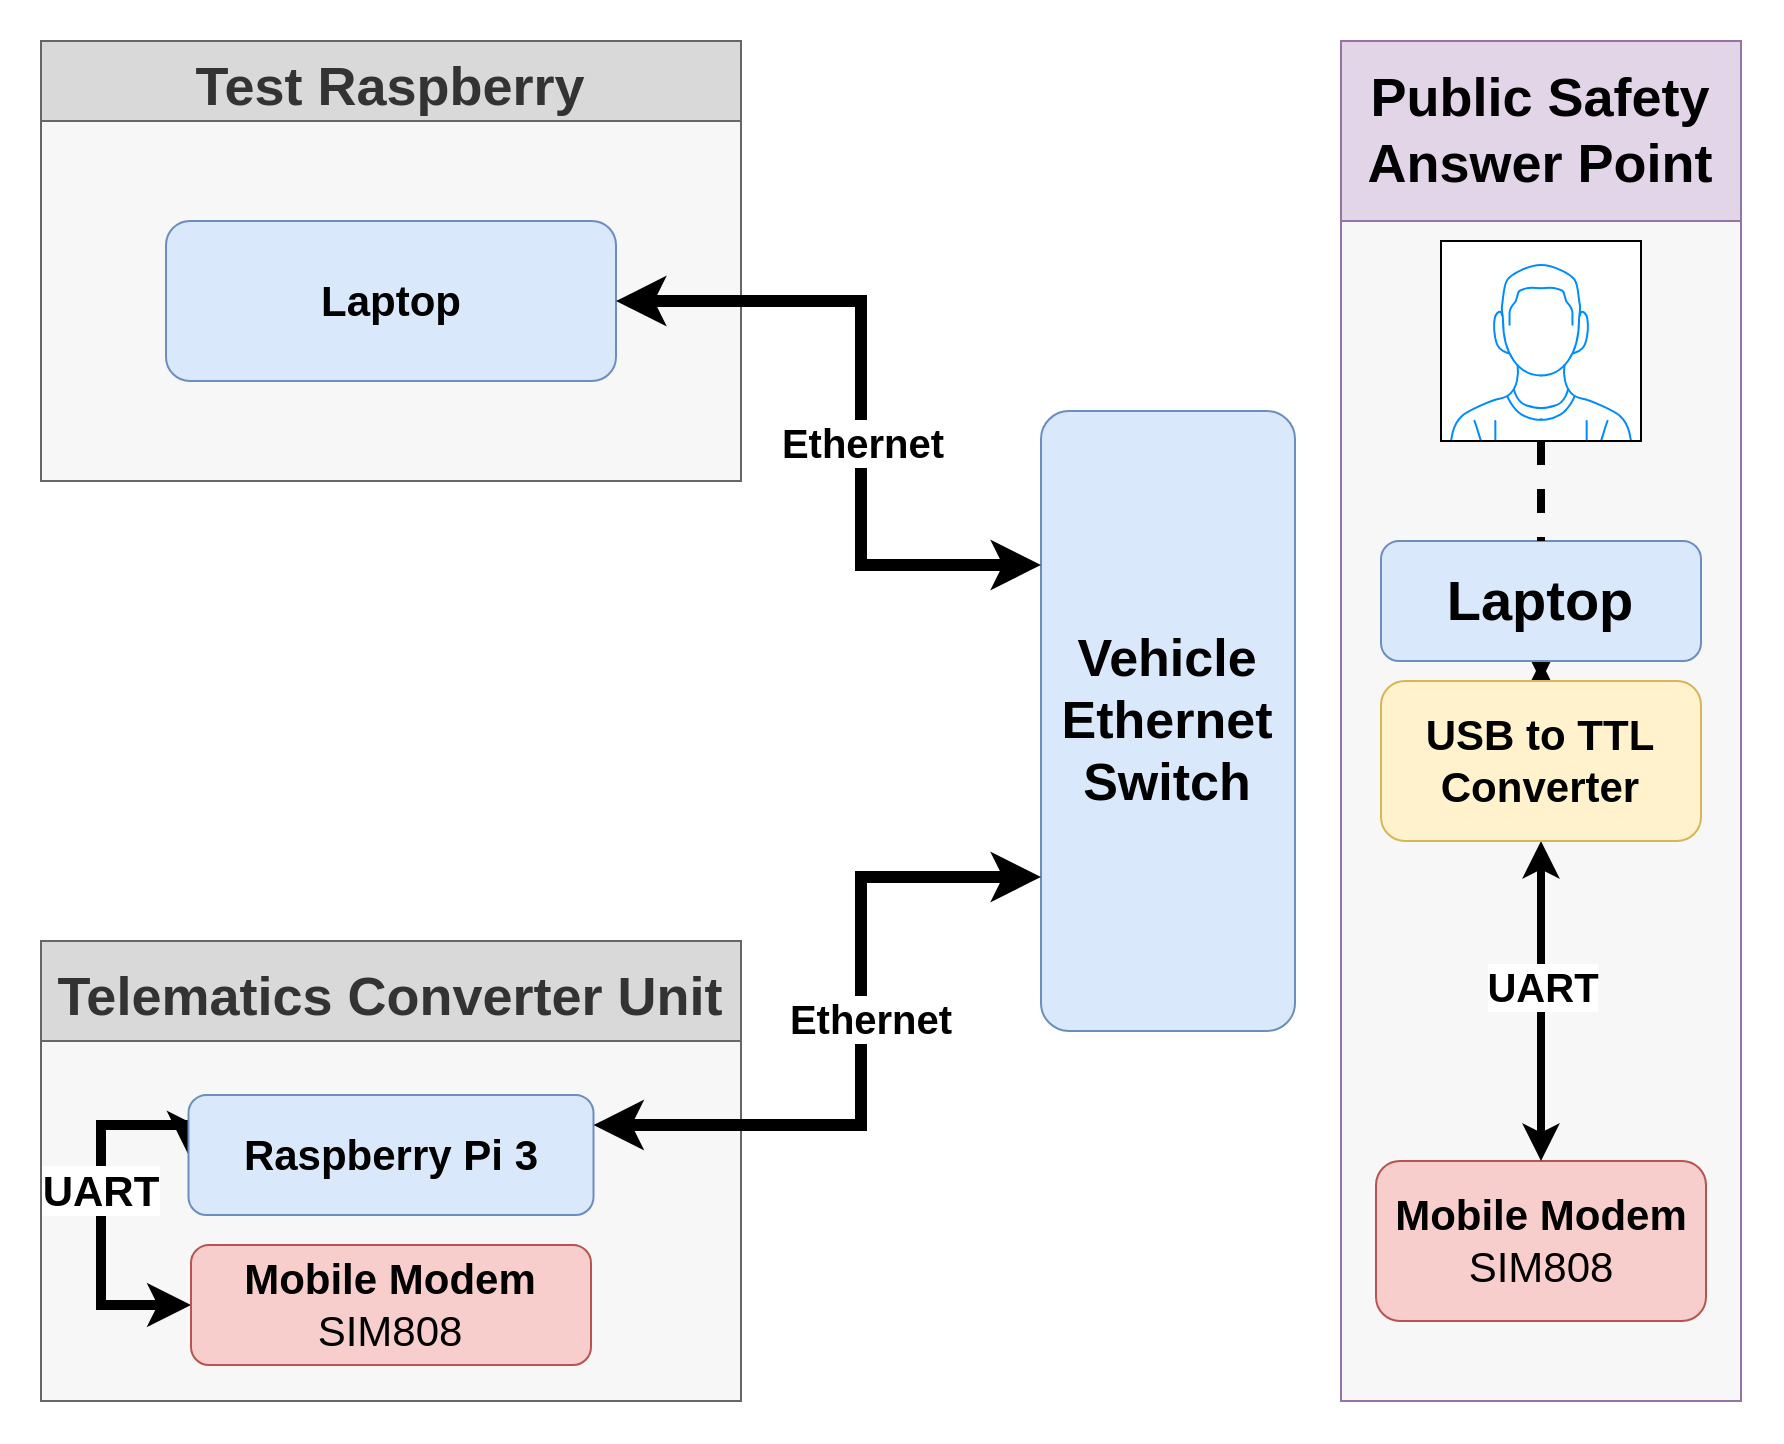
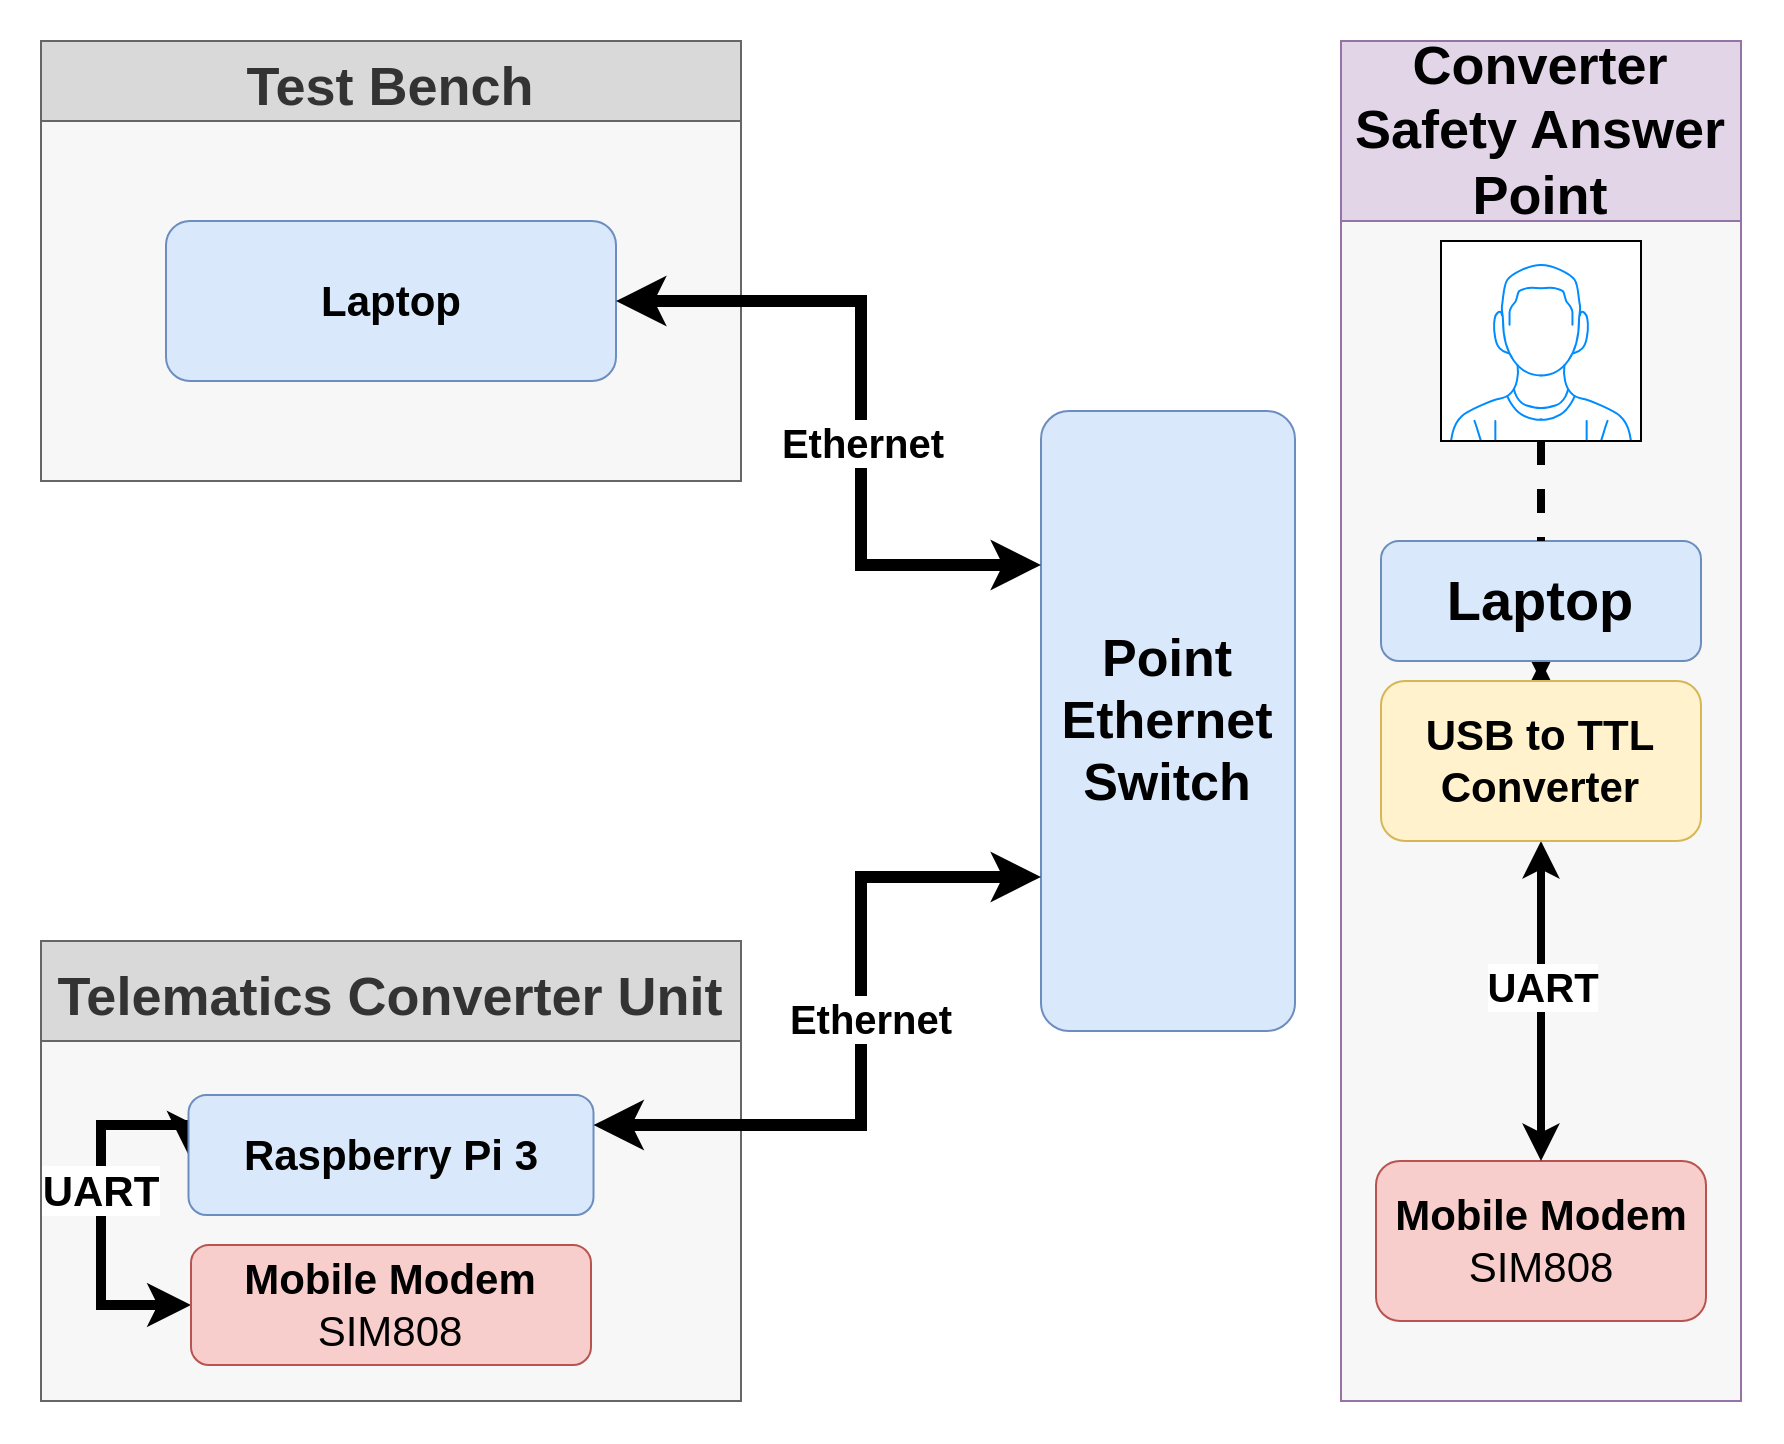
(390, 87) -> (390, 87)
(1541, 131) -> (1541, 131)
(1168, 721) -> (1168, 721)
